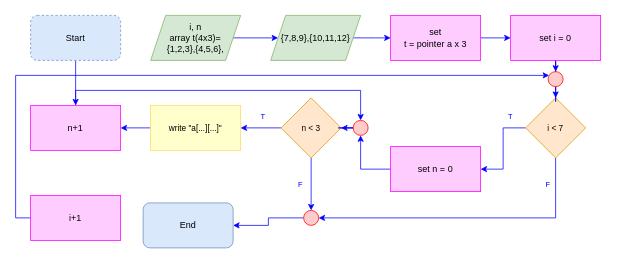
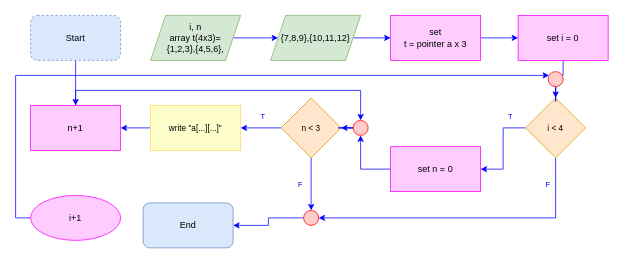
(555, 38) -> (563, 38)
(555, 128) -> (555, 128)
(75, 218) -> (75, 218)
